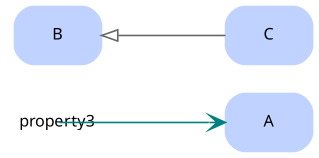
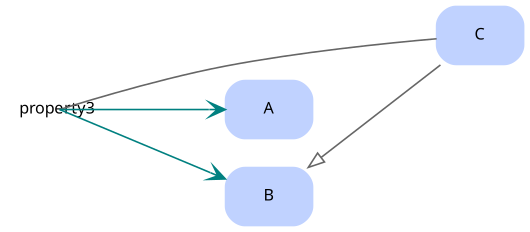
none -> (246, 62)
none -> (135, 141)
